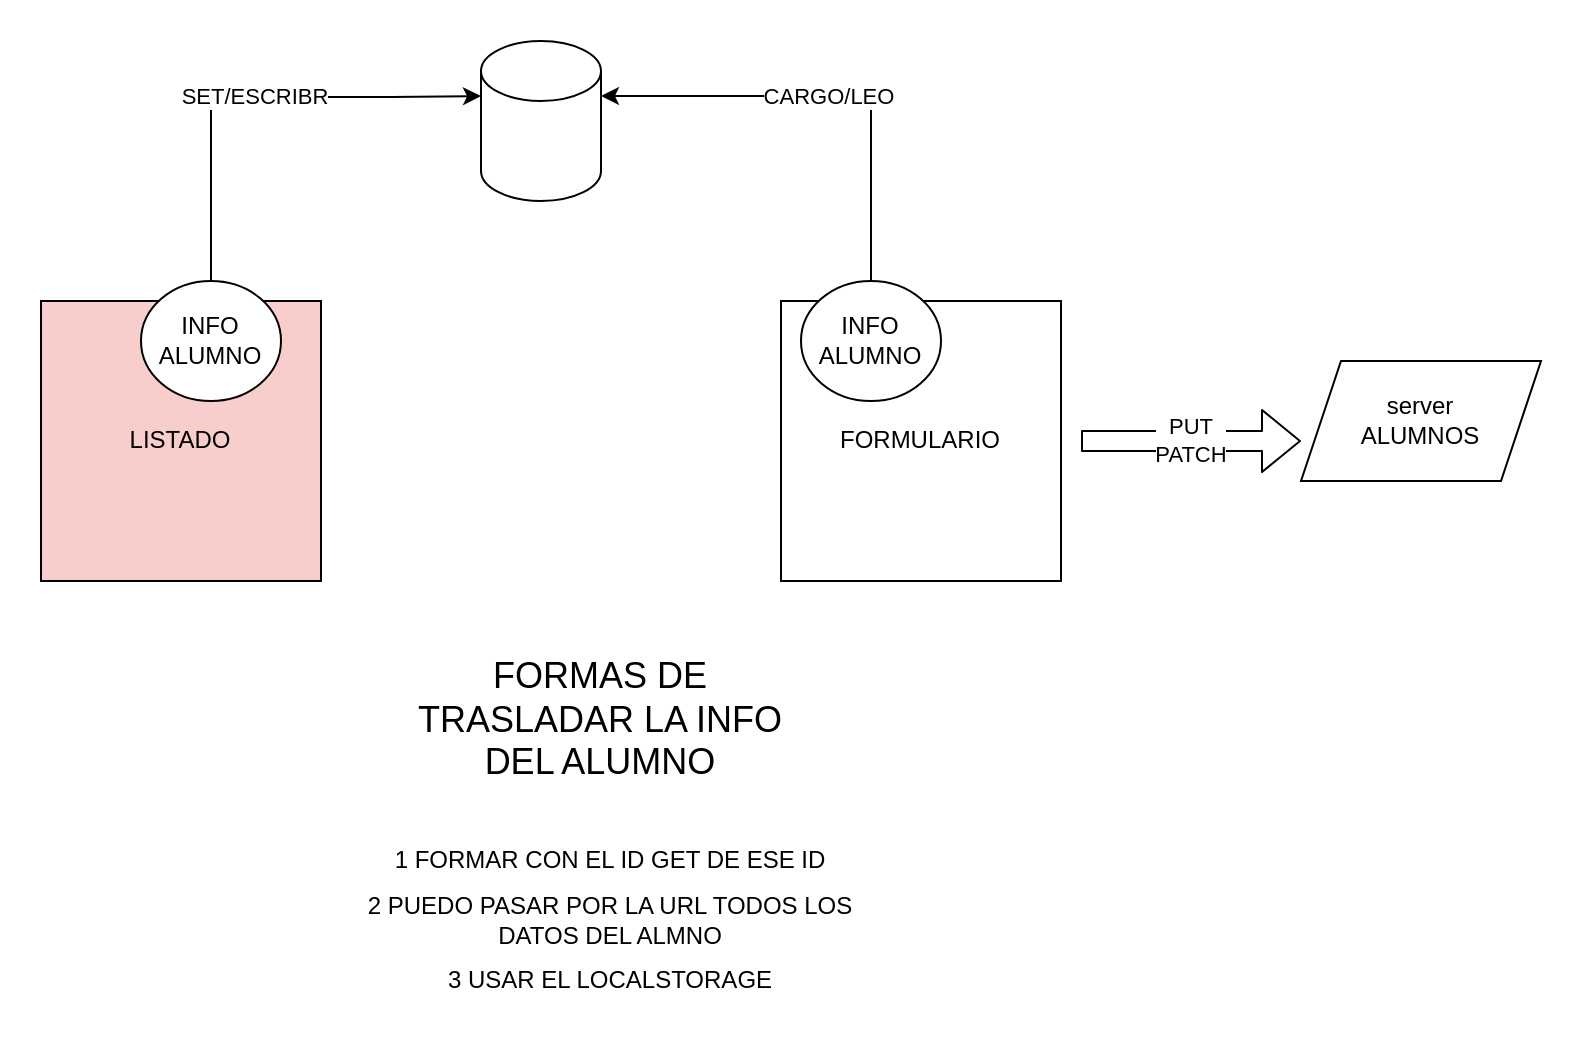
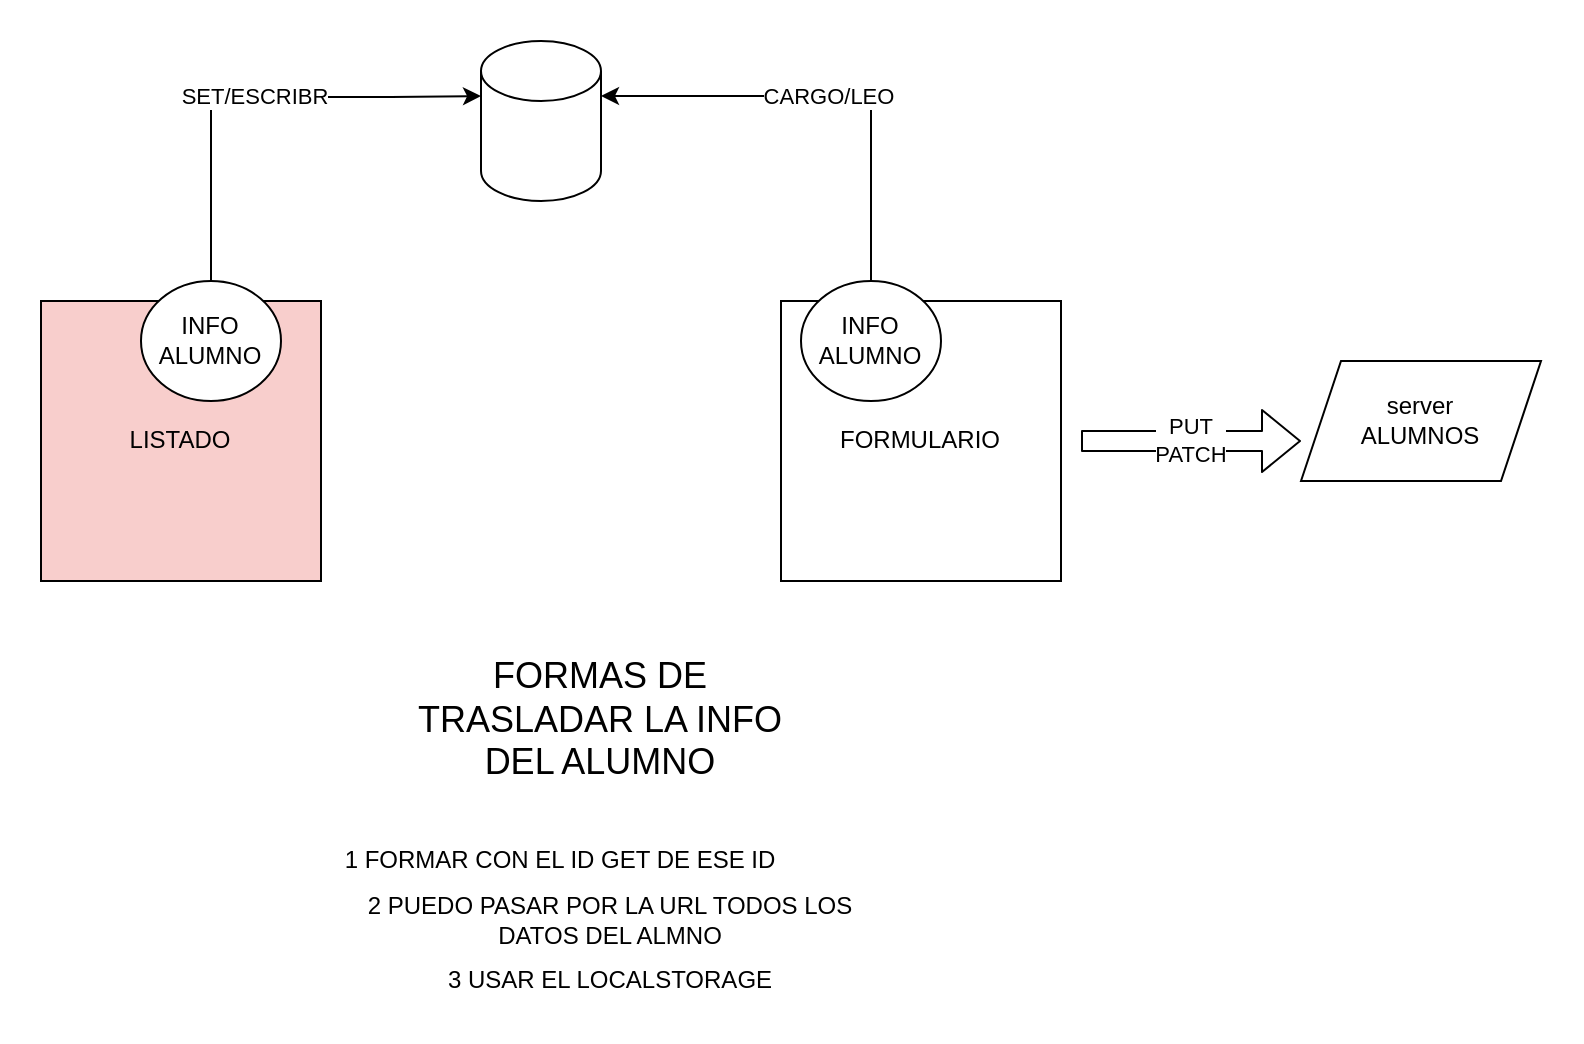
(611, 861) -> (561, 861)
